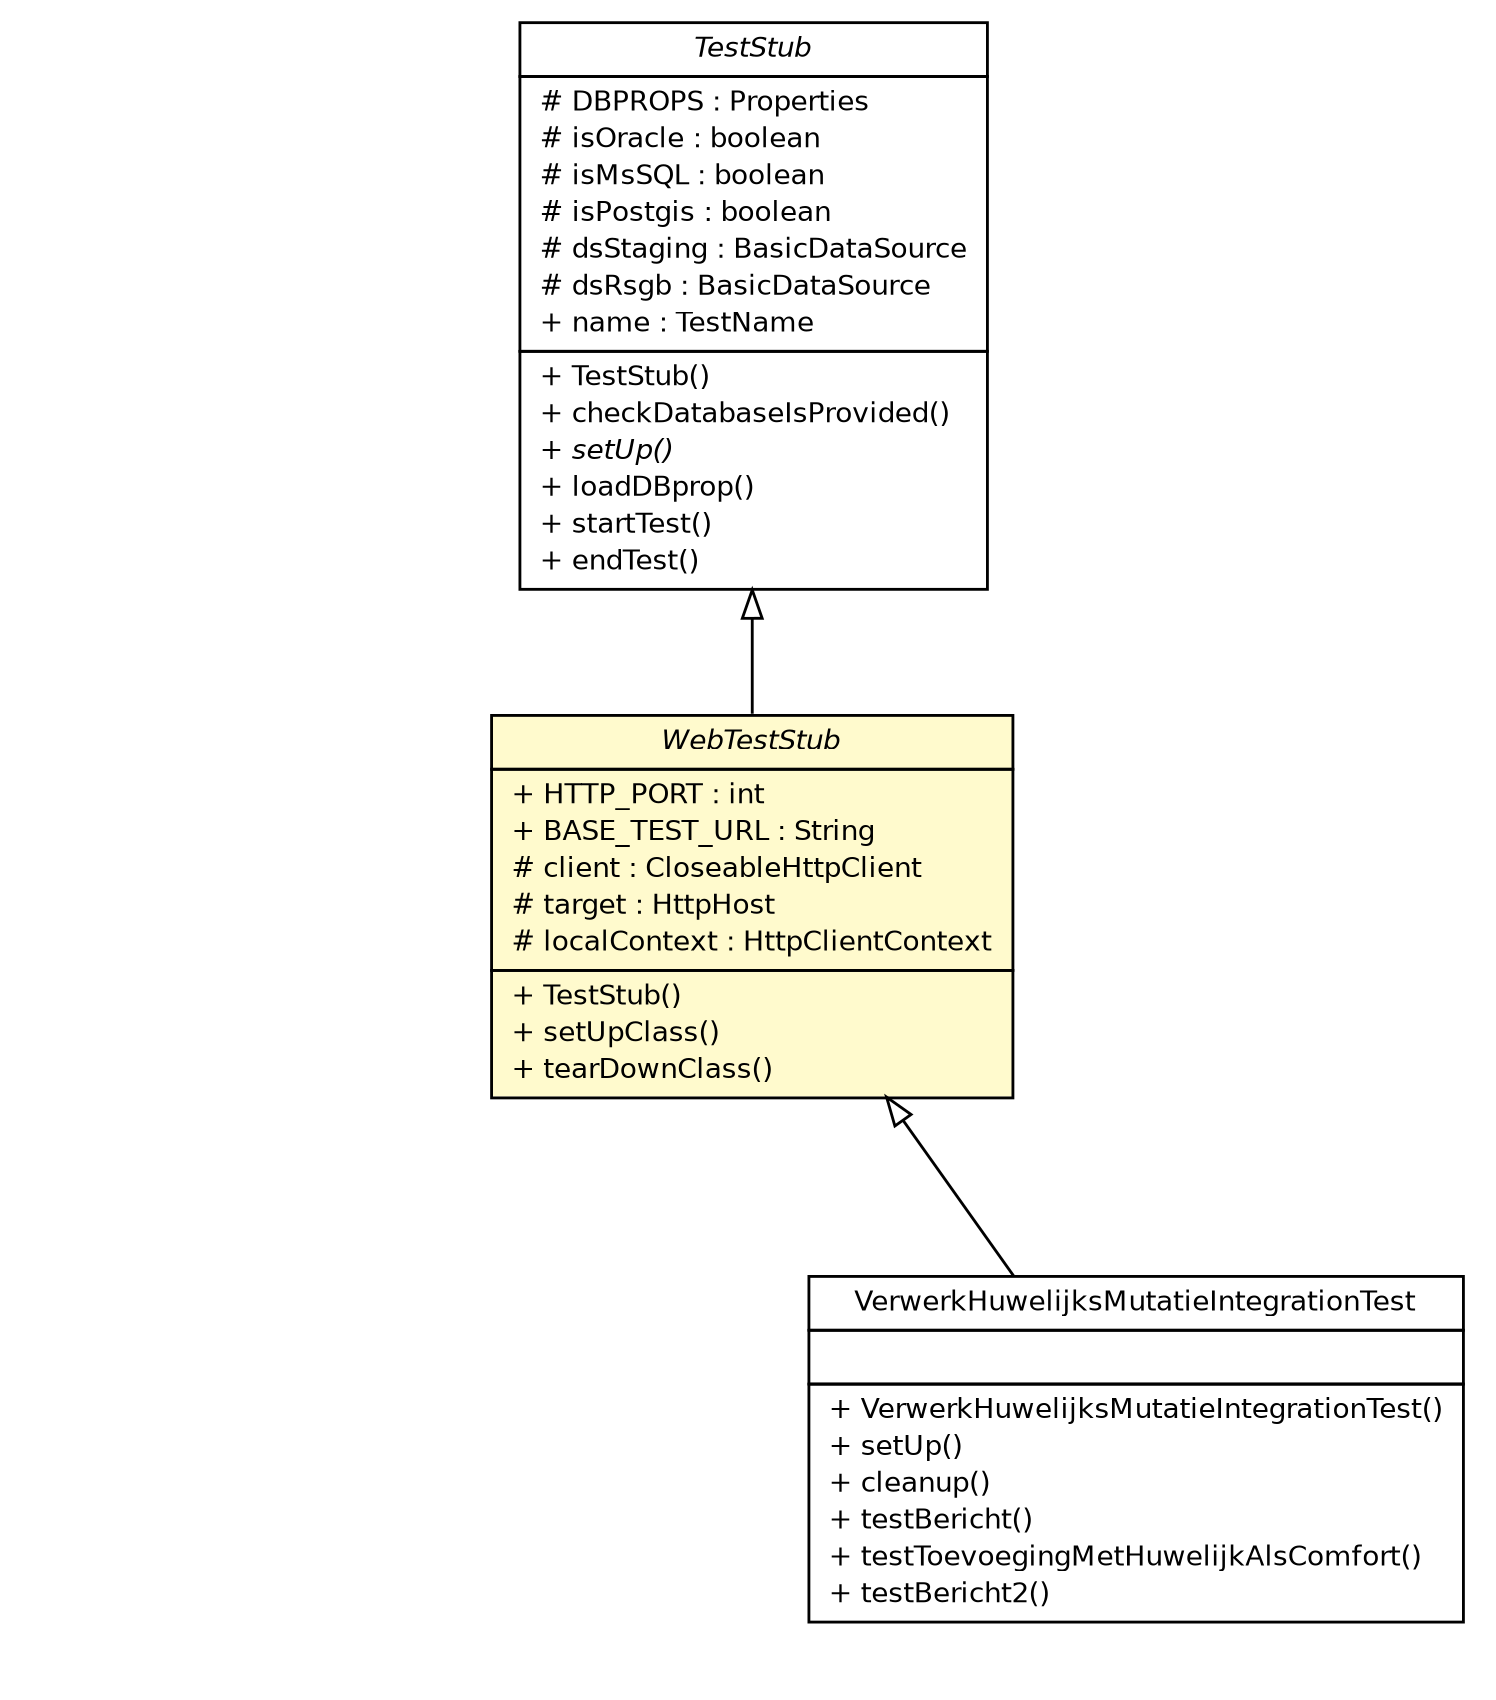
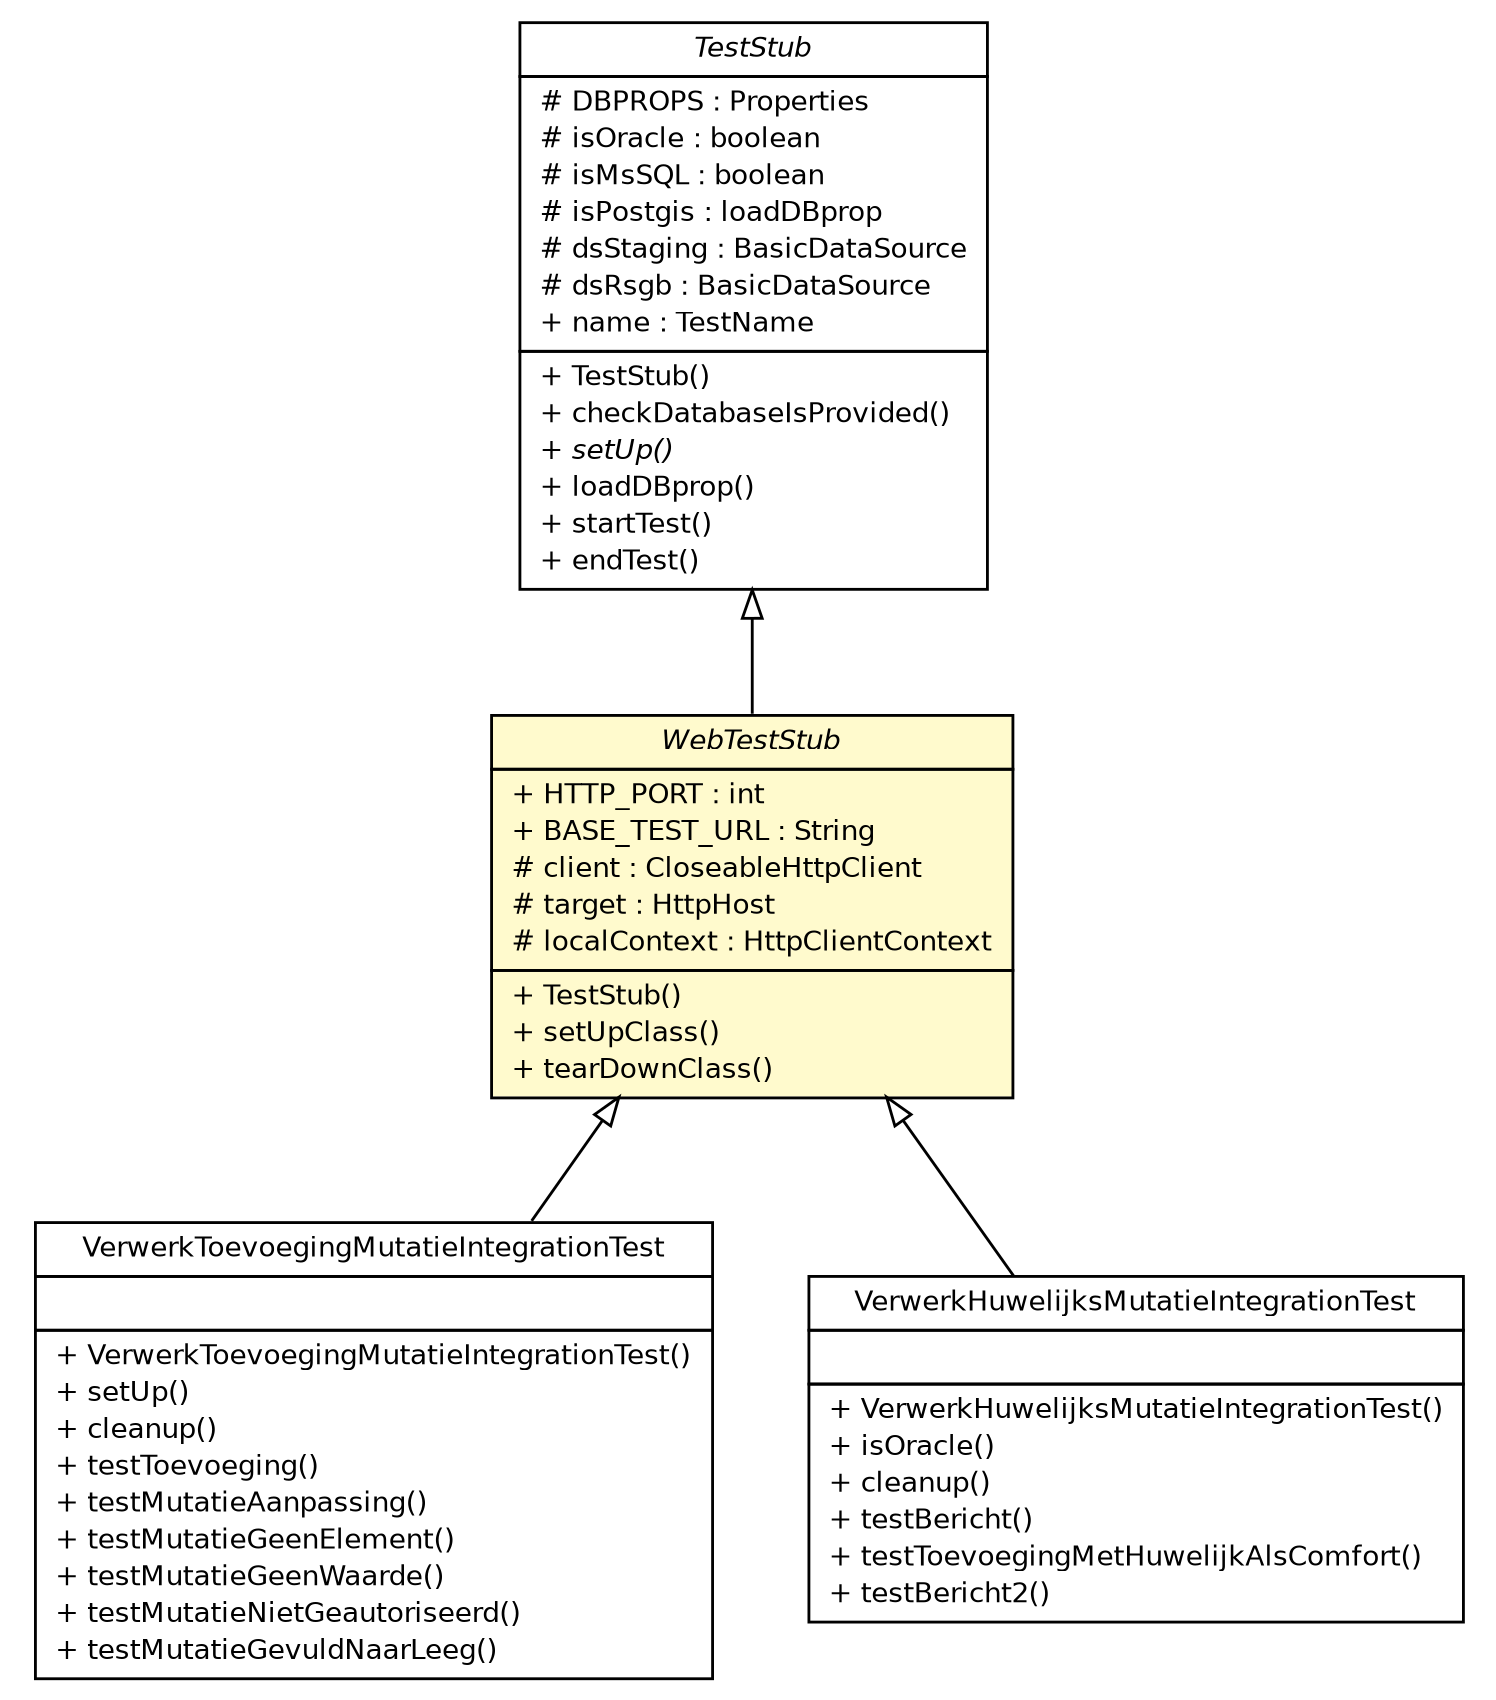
(686, 212) -> (711, 212)
(897, 1446) -> (912, 1446)
none -> (373, 1449)
